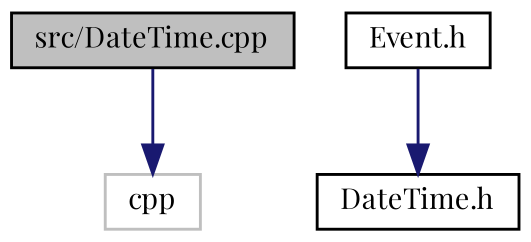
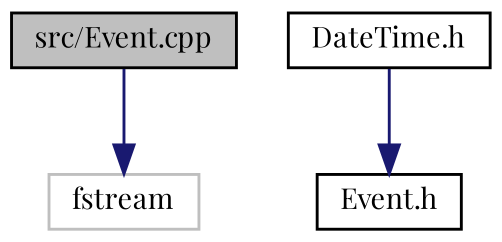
(153, 40) -> (124, 40)
(418, 107) -> (389, 107)
(153, 202) -> (124, 202)
